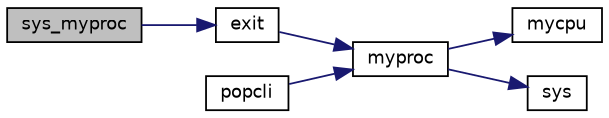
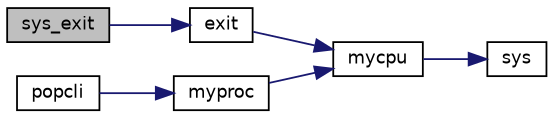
(74, 25) -> (58, 25)
(307, 38) -> (284, 39)
(479, 76) -> (446, 59)
